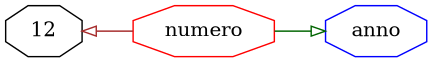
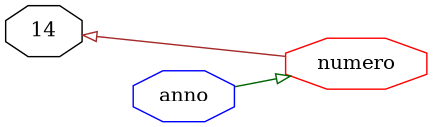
(44, 31) -> (44, 31)
(293, 31) -> (256, 83)
